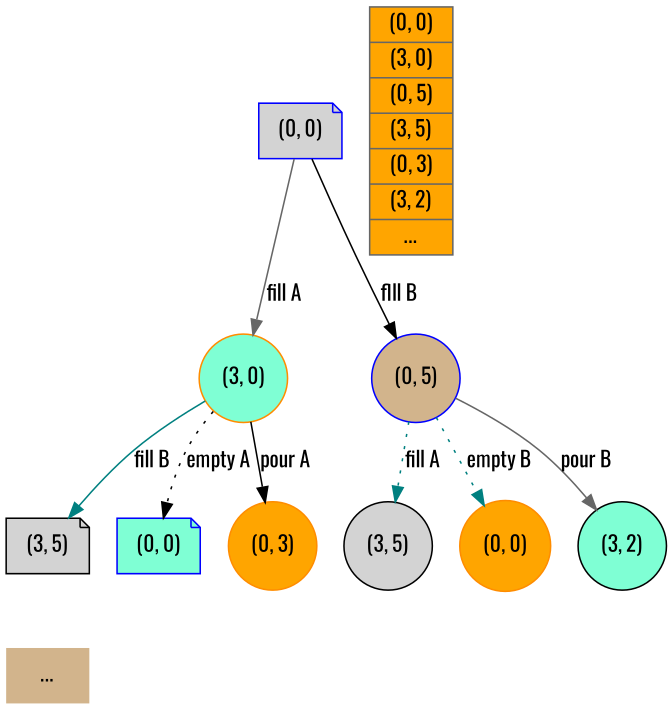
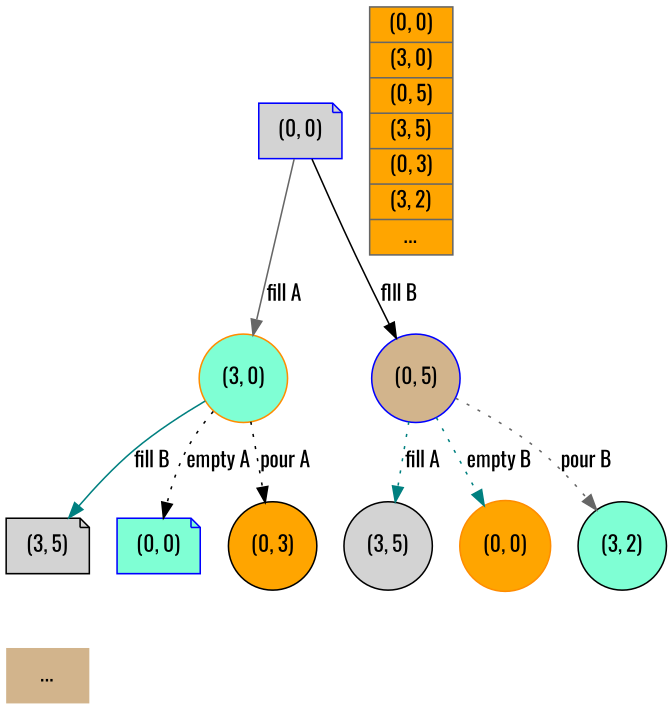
(527, 441) -> (527, 441)
(257, 454) -> (257, 454)
(273, 546) -> (273, 546)
